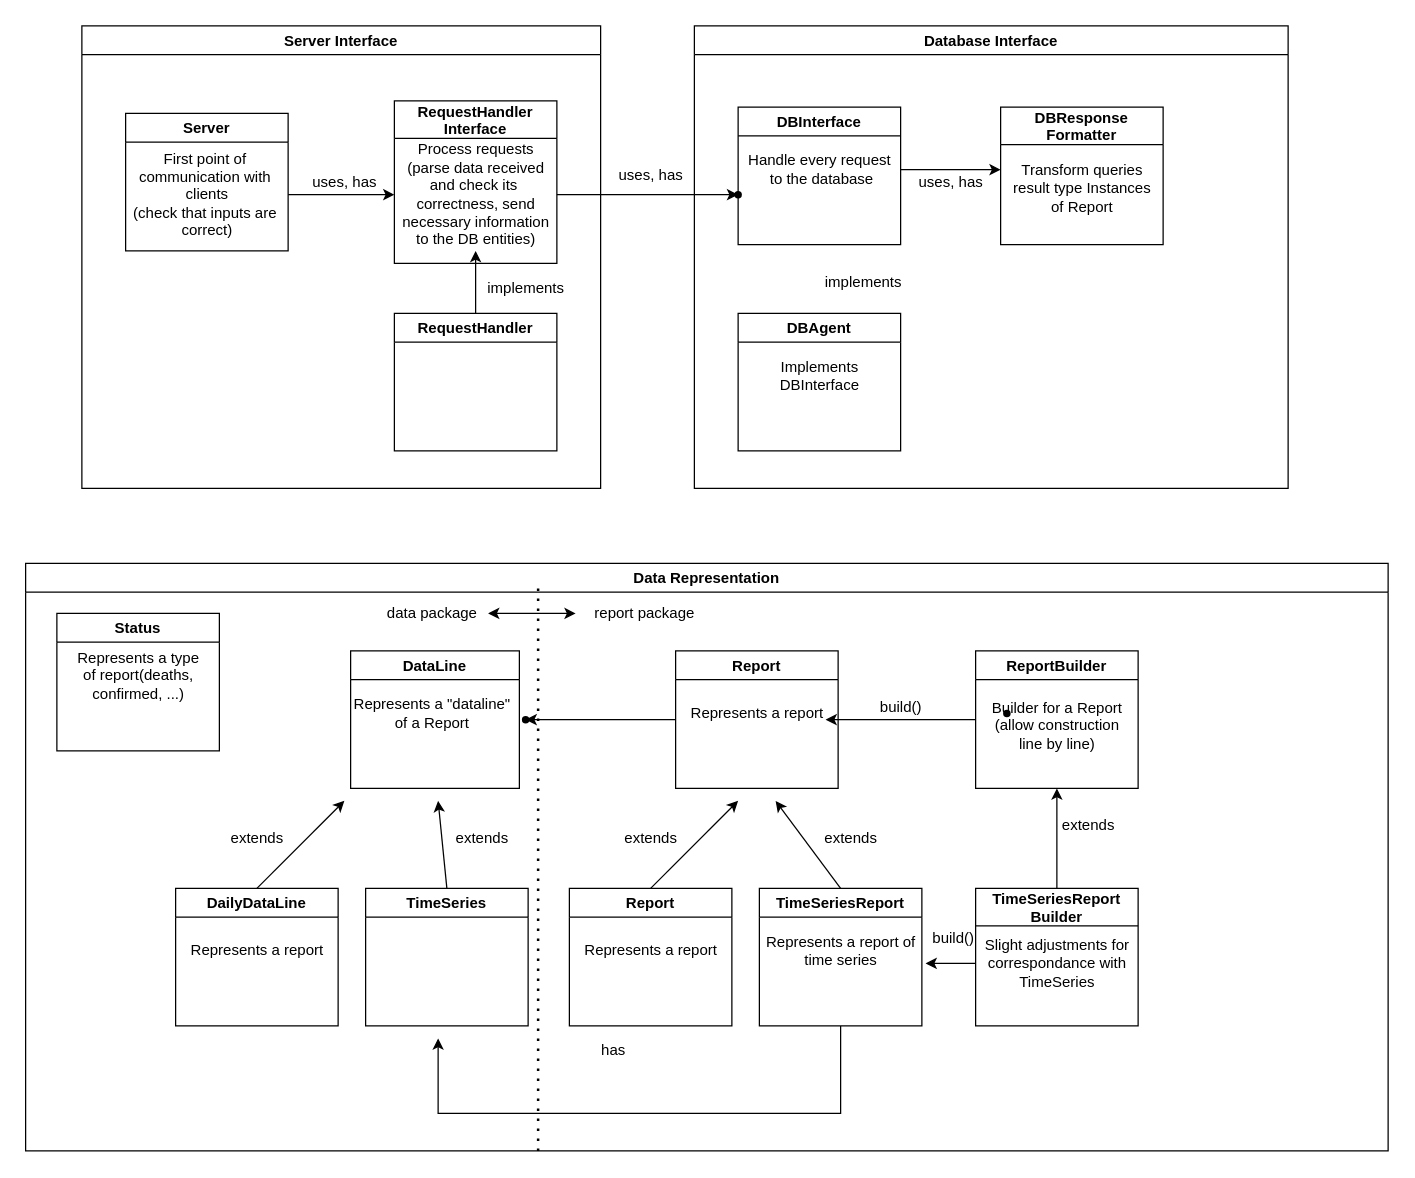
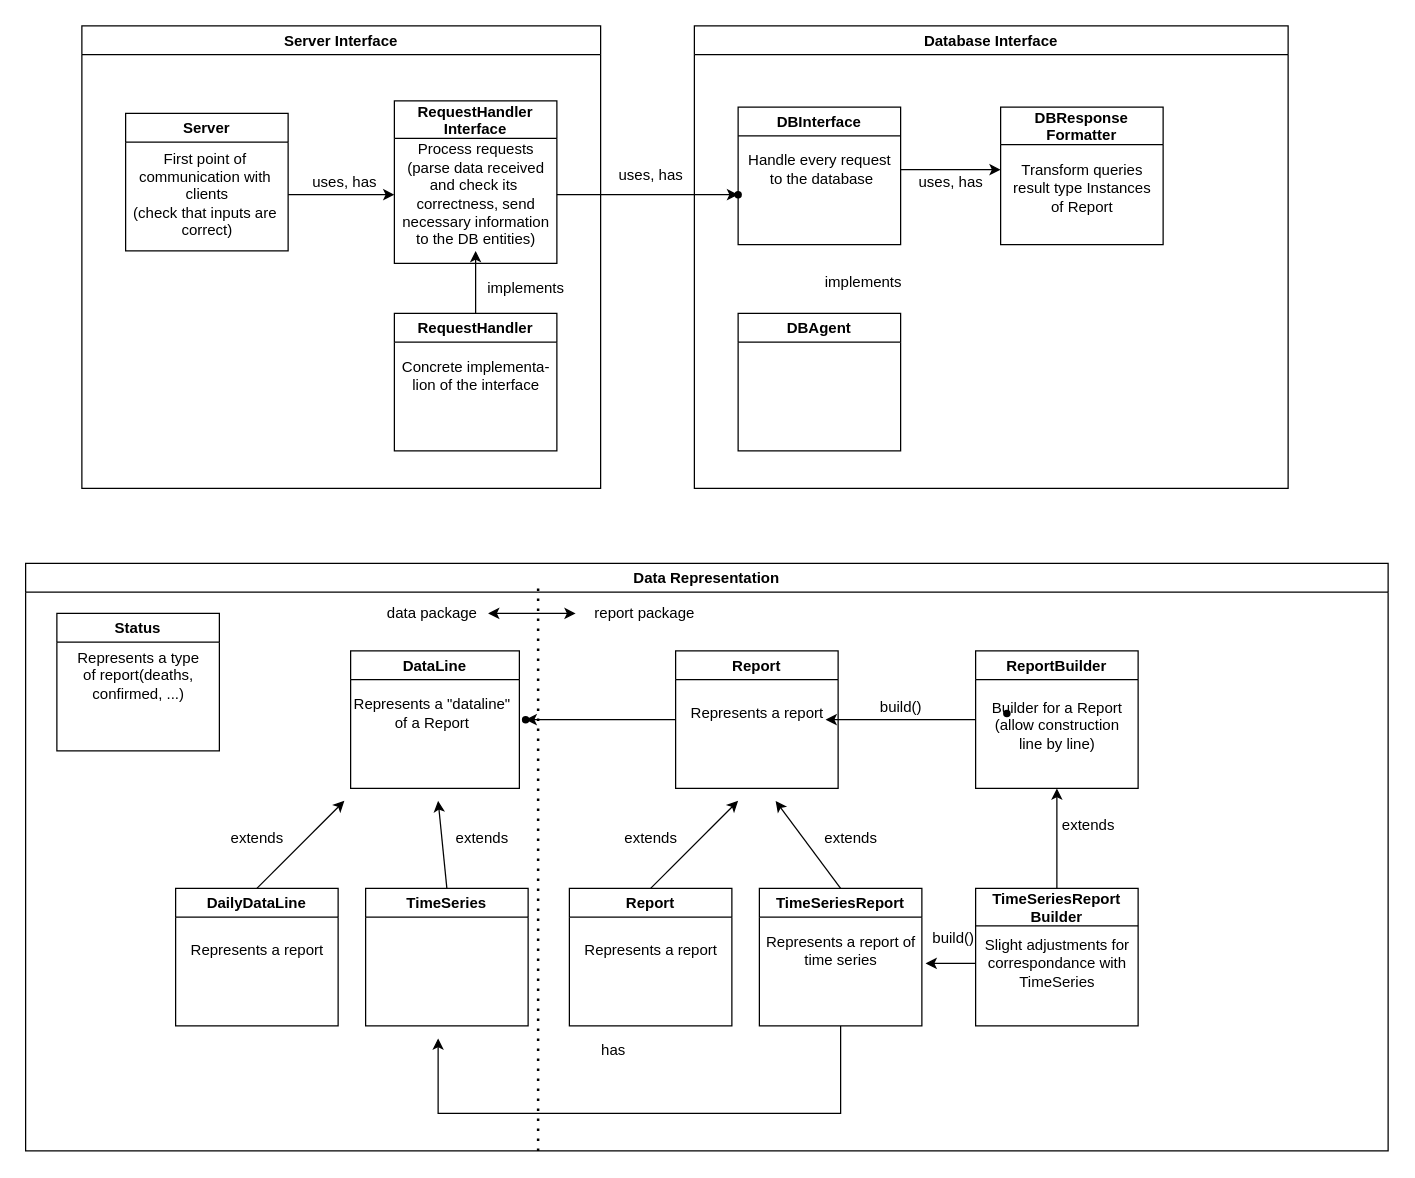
none -> (476, 376)
(819, 376) -> none
